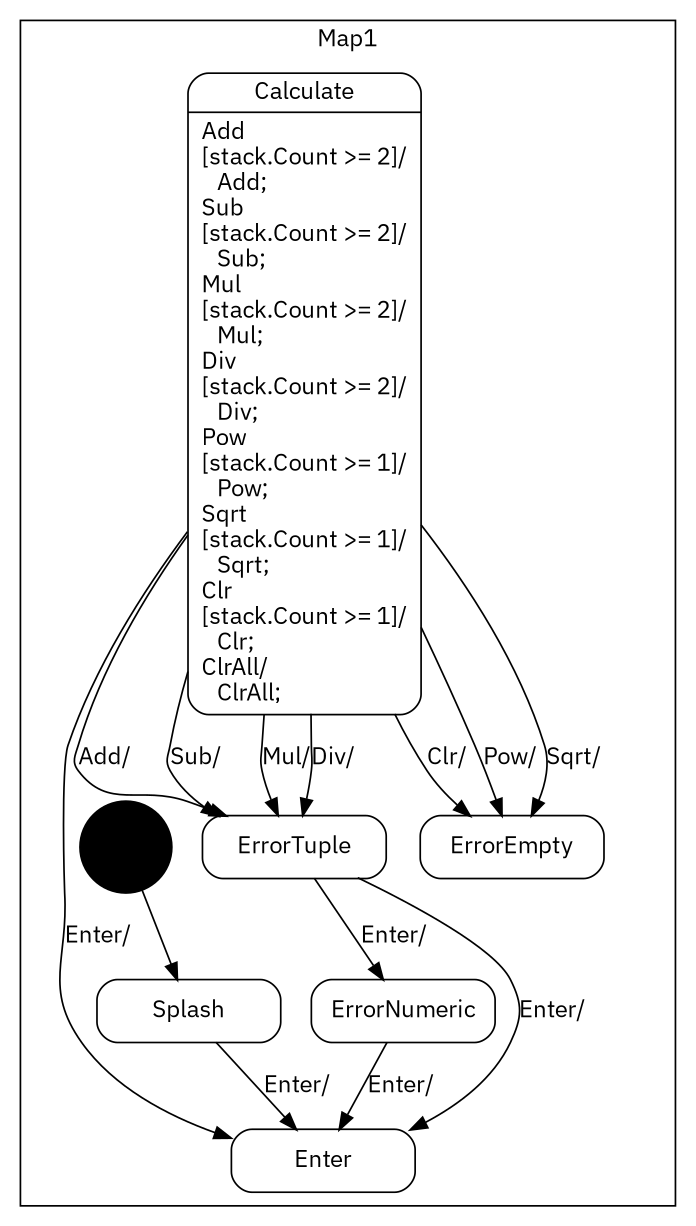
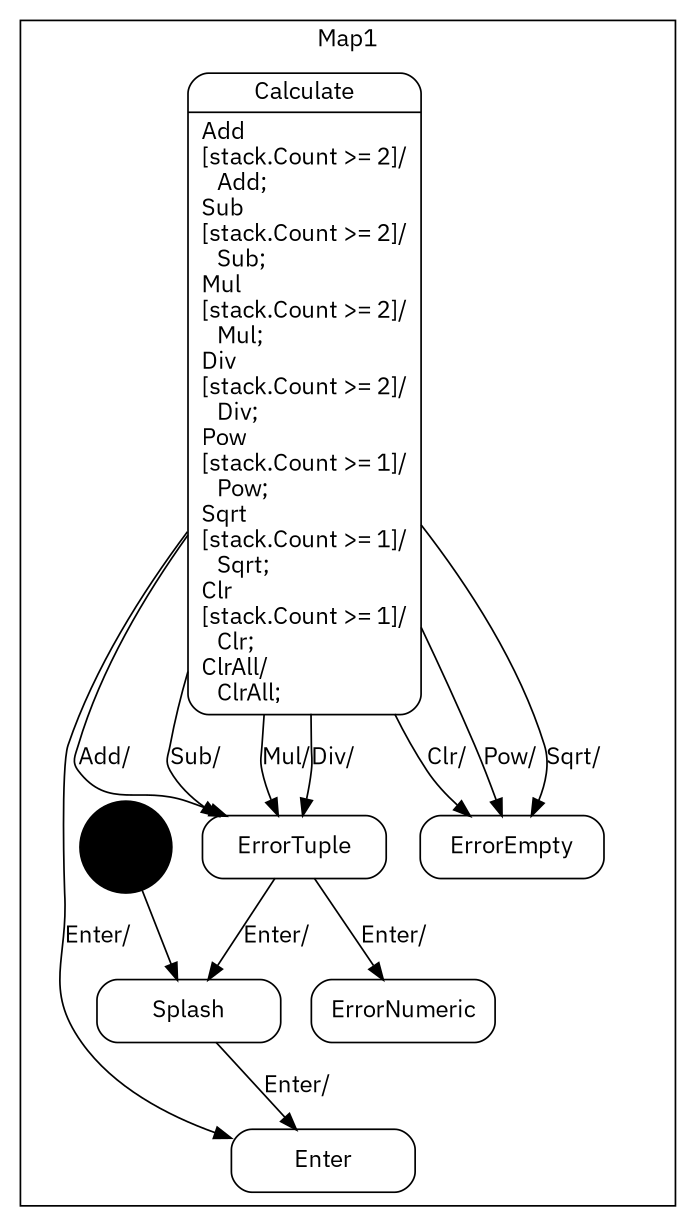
(510, 979) -> (246, 922)
(367, 1079) -> none
